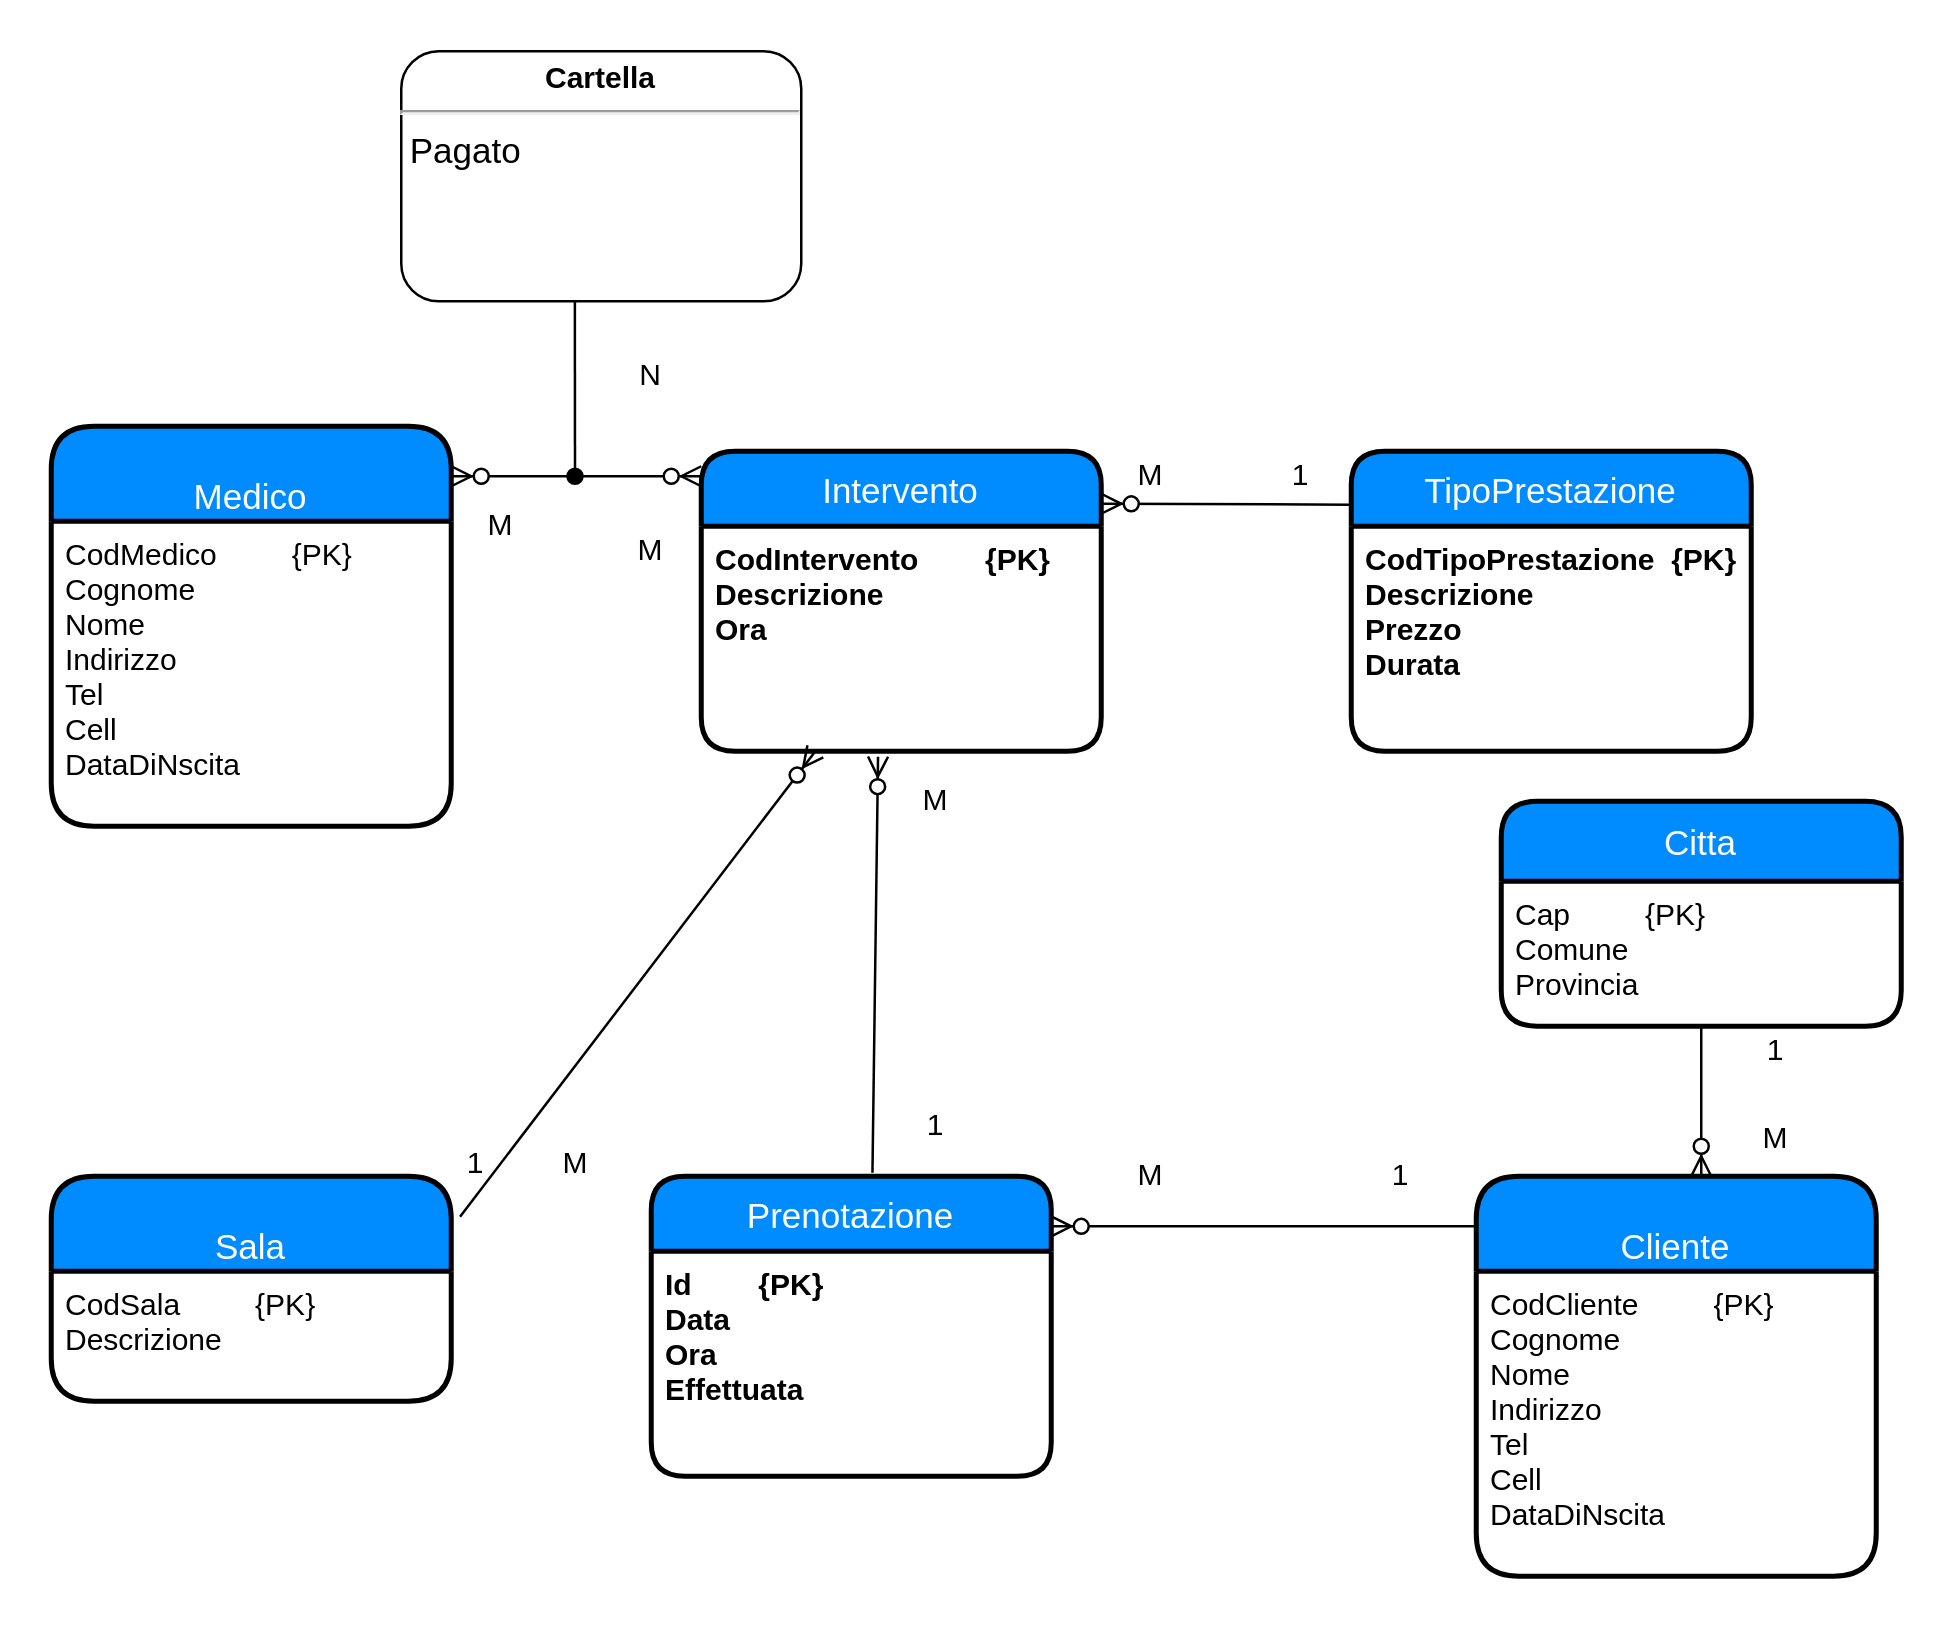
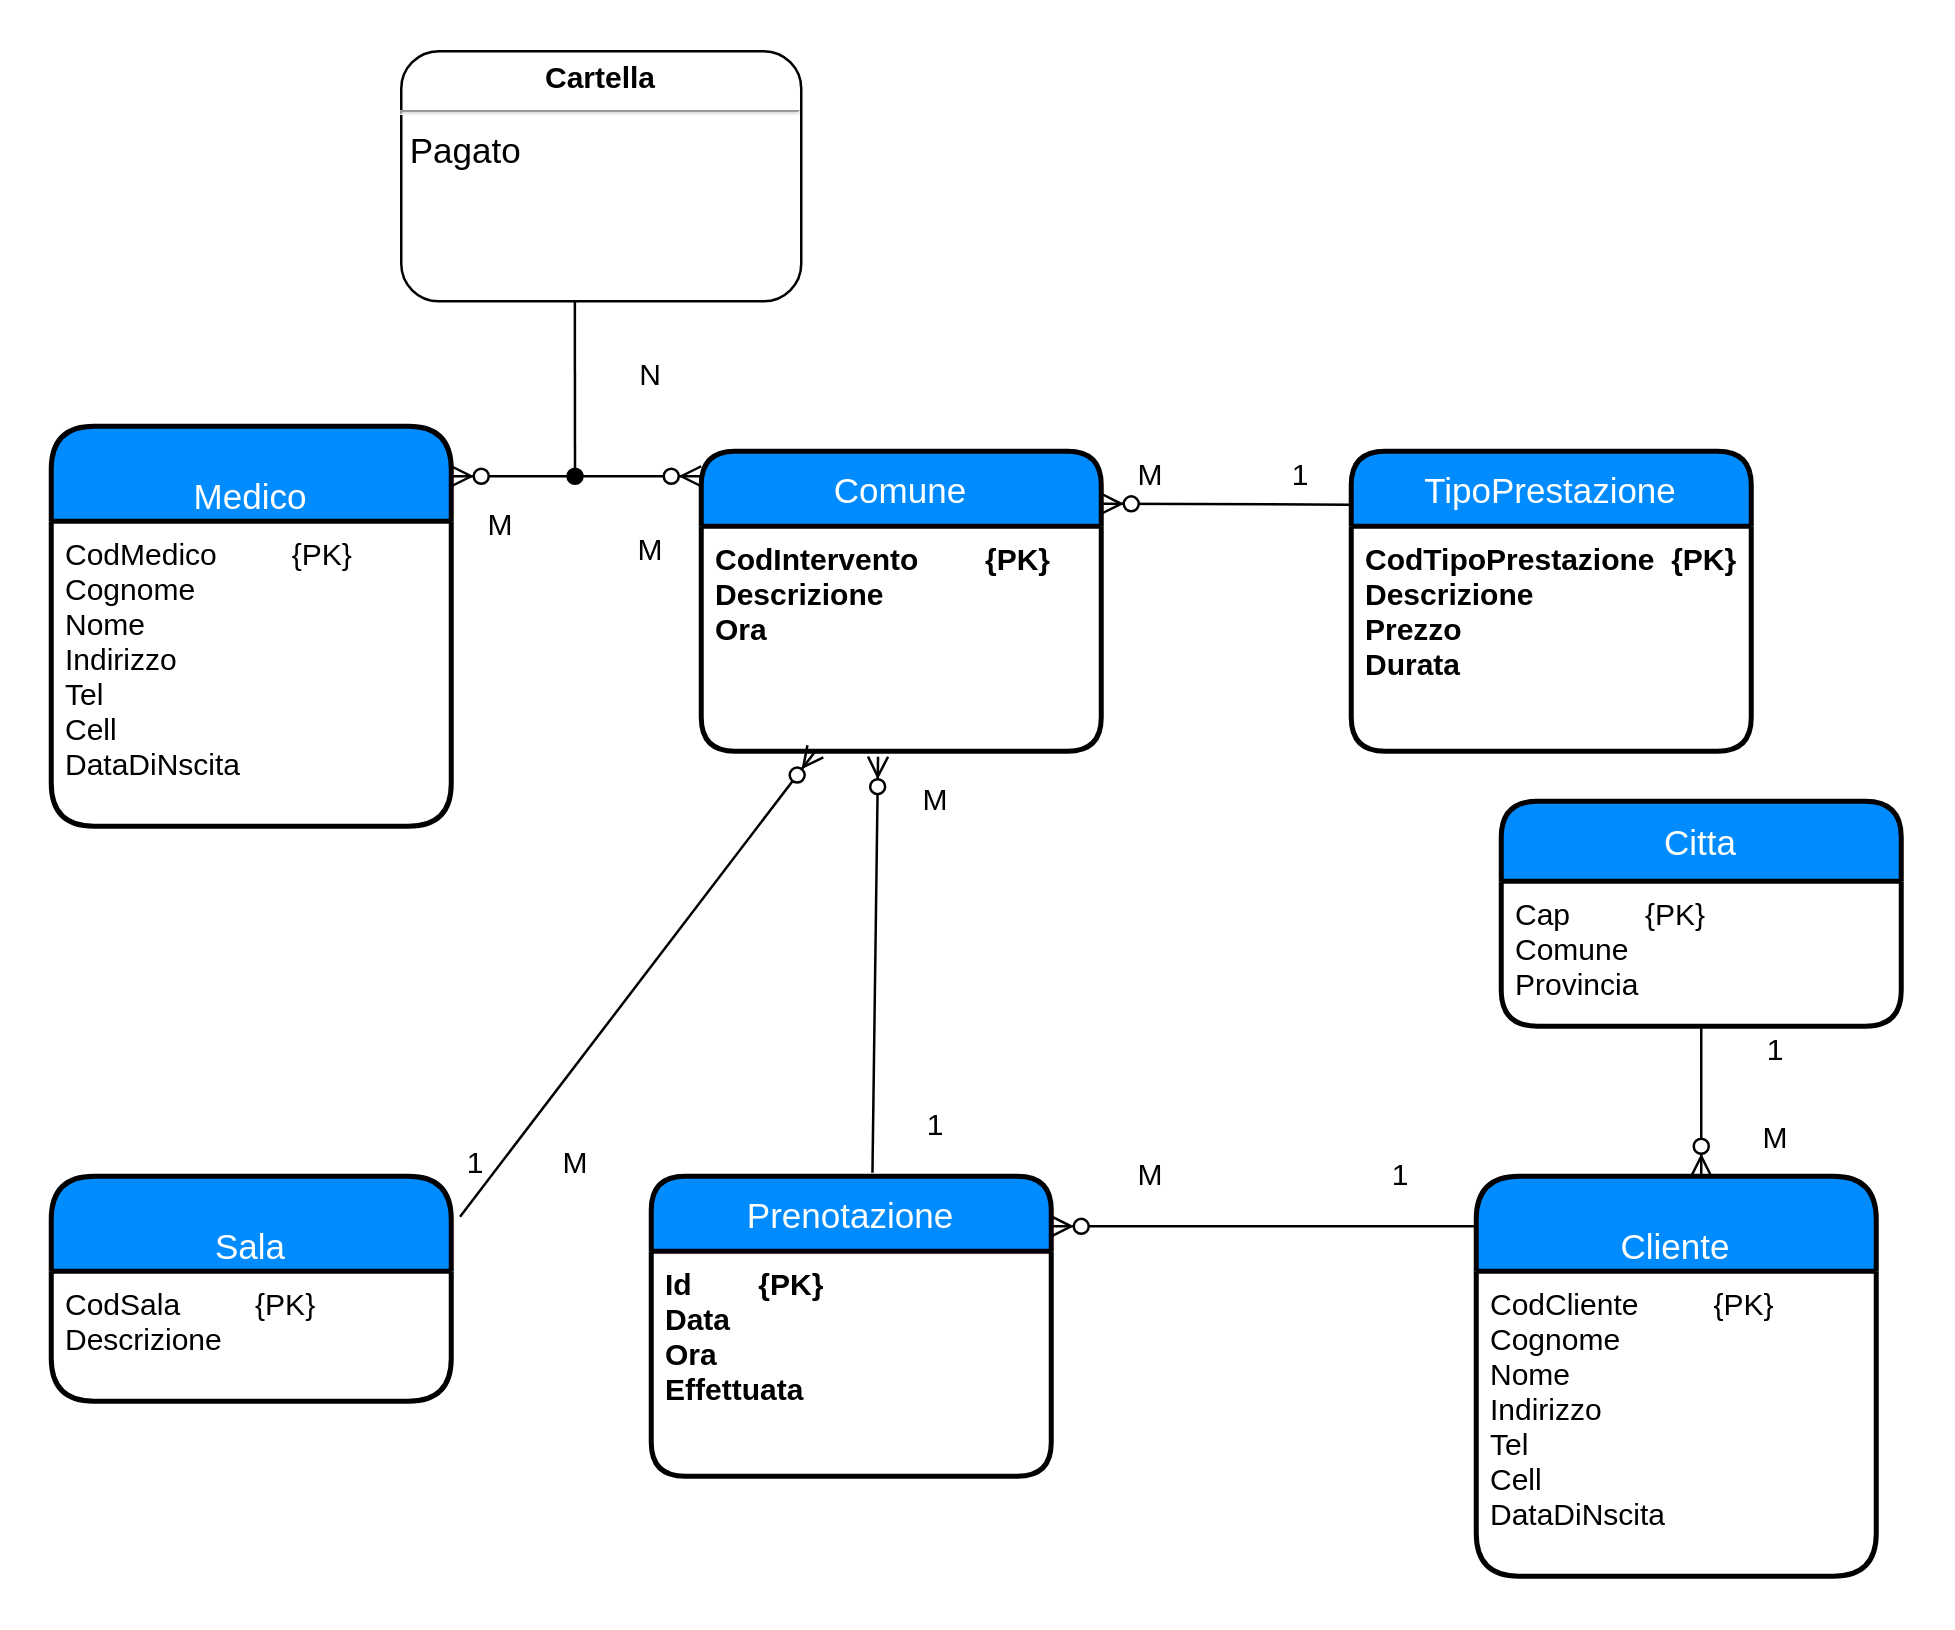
(900, 491) -> (900, 491)
